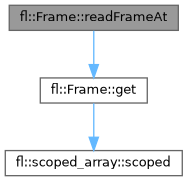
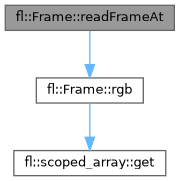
(94, 90) -> (90, 90)
(94, 163) -> (90, 163)
